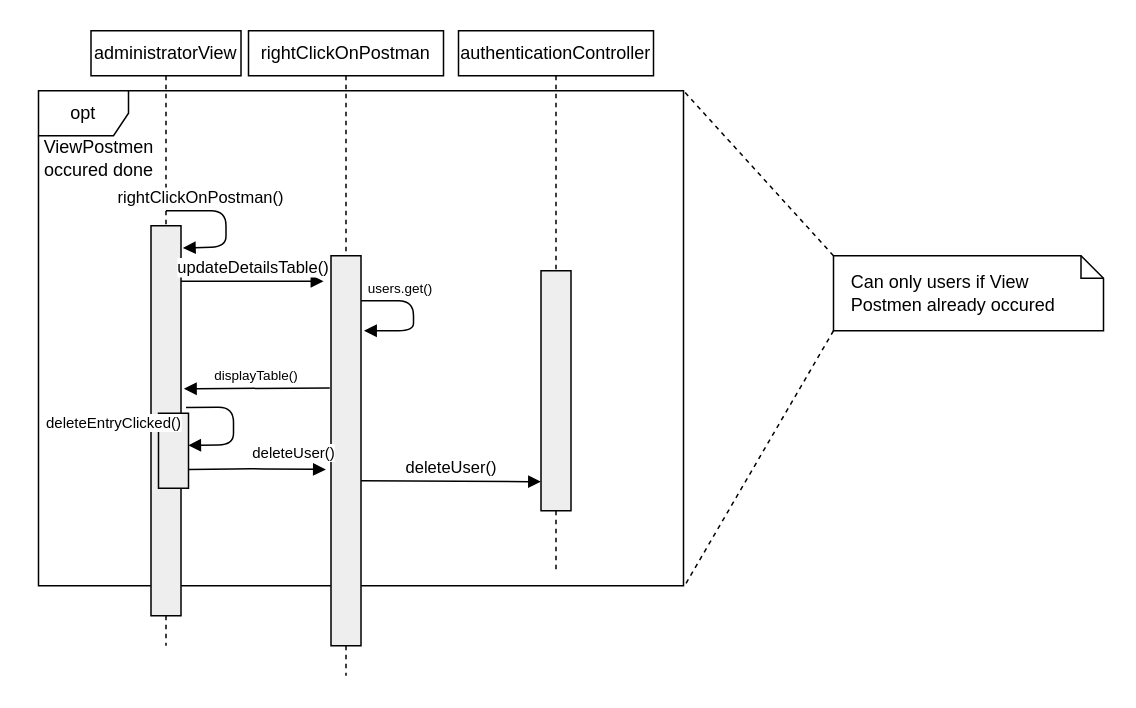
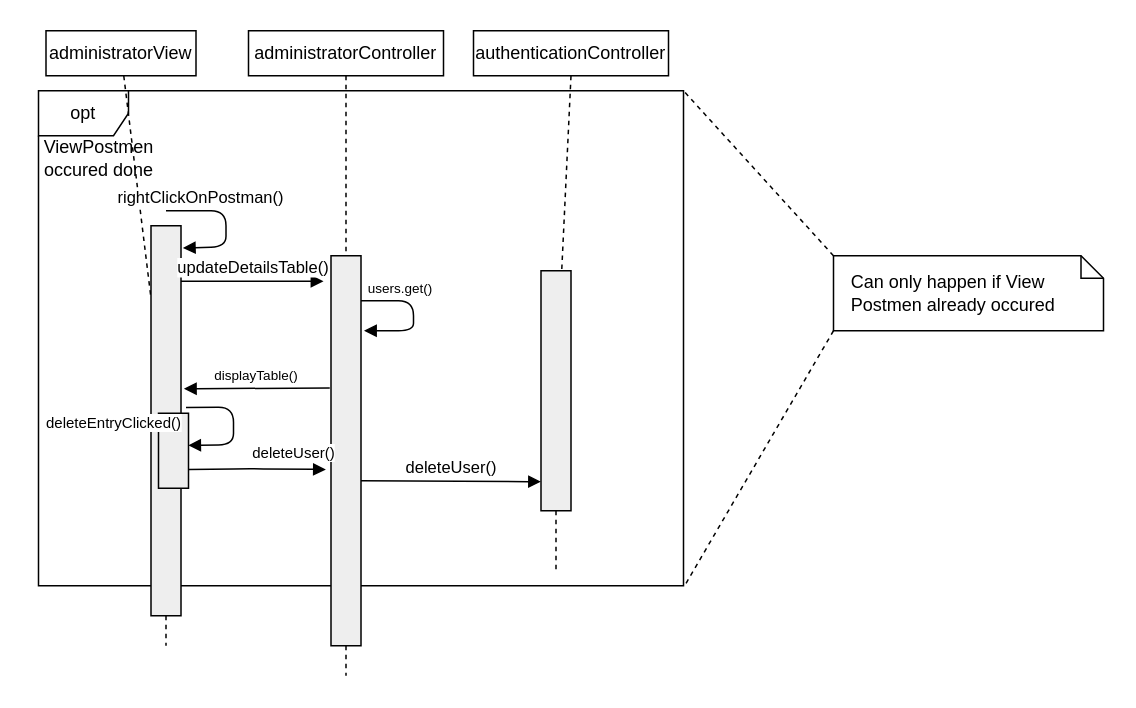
(166, 53) -> (121, 53)
(346, 53) -> (346, 53)
(556, 53) -> (571, 53)
(977, 293) -> (977, 293)
